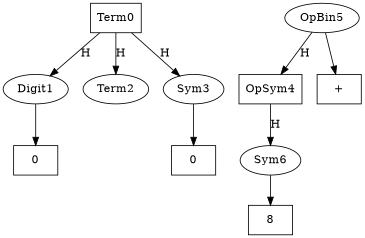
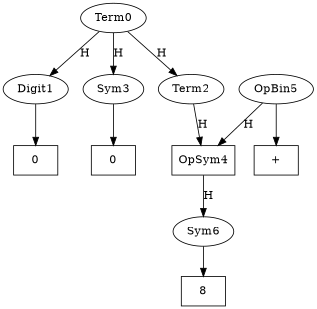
(116, 18) -> (113, 18)
none -> (197, 121)
